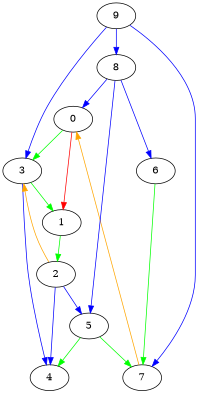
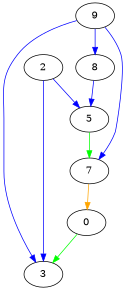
(97, 91) -> none
(156, 171) -> none
(62, 223) -> none
(33, 228) -> (43, 167)
(50, 378) -> none
